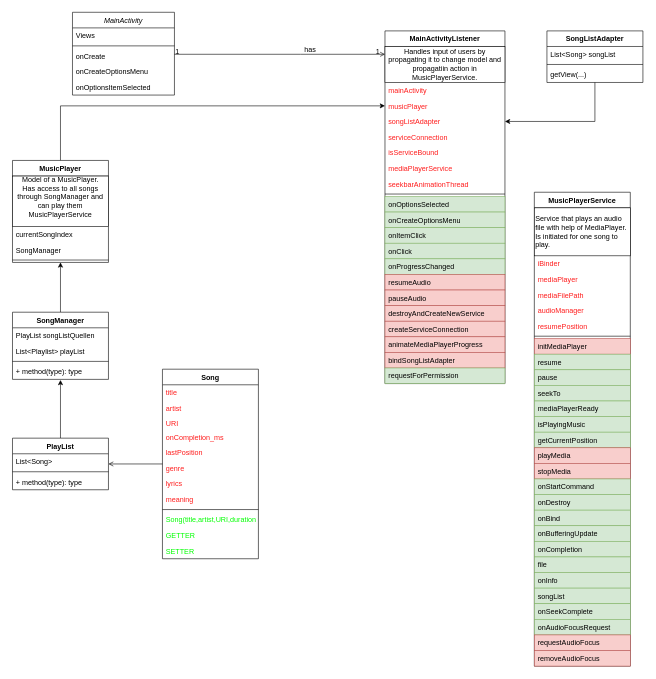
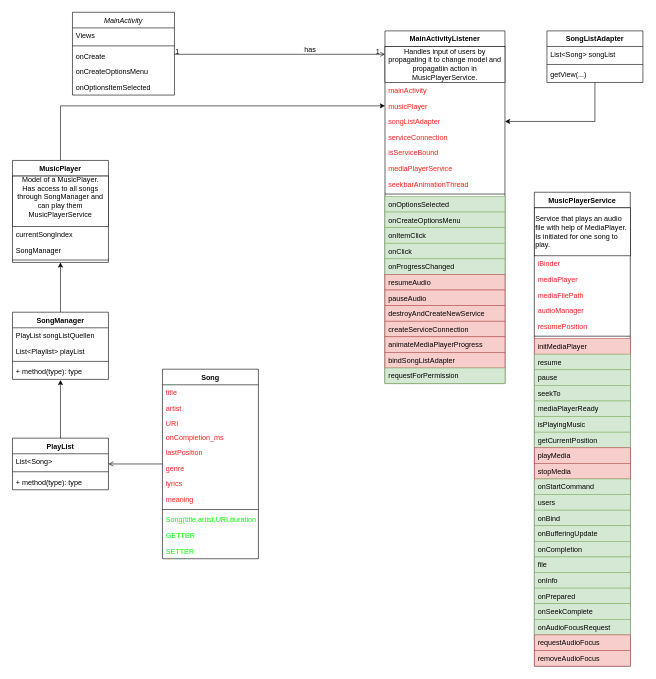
(556, 503) -> (548, 503)
(553, 596) -> (558, 596)
